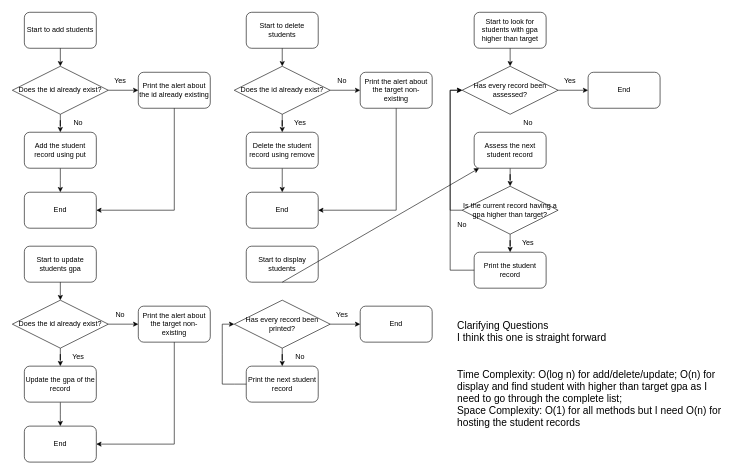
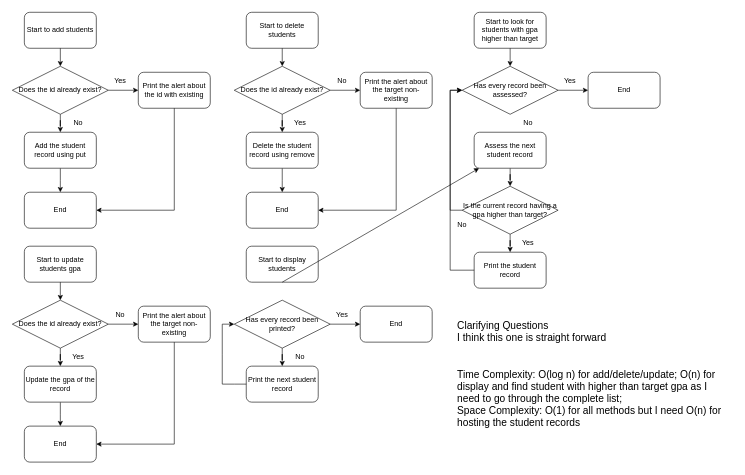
(174, 90) -> (174, 90)
